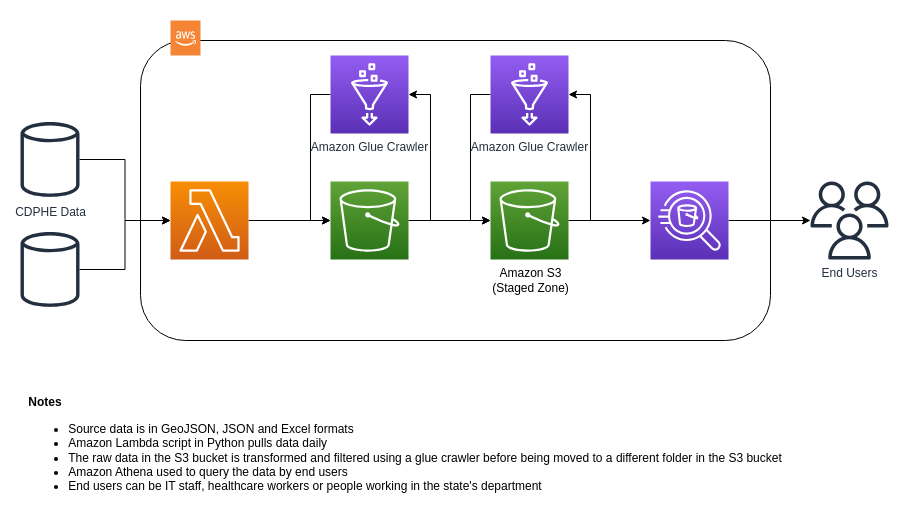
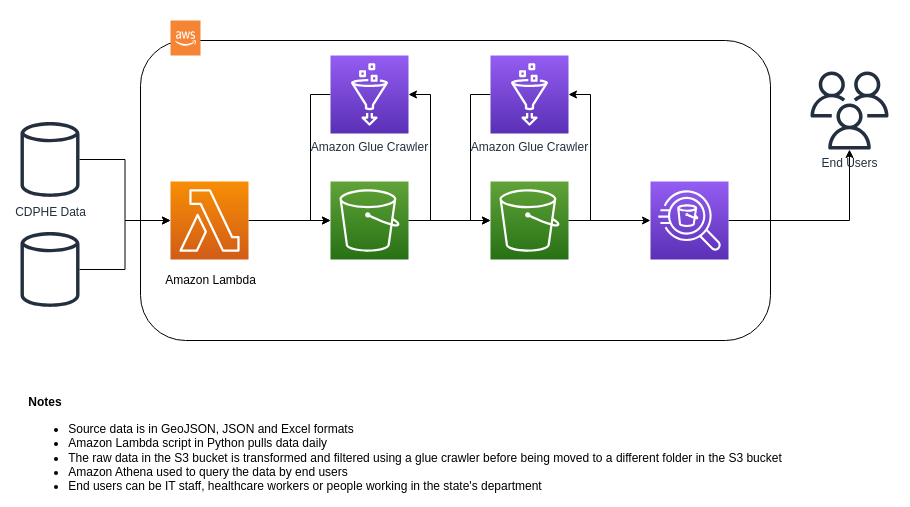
(850, 221) -> (850, 111)
none -> (211, 281)
(531, 281) -> none
